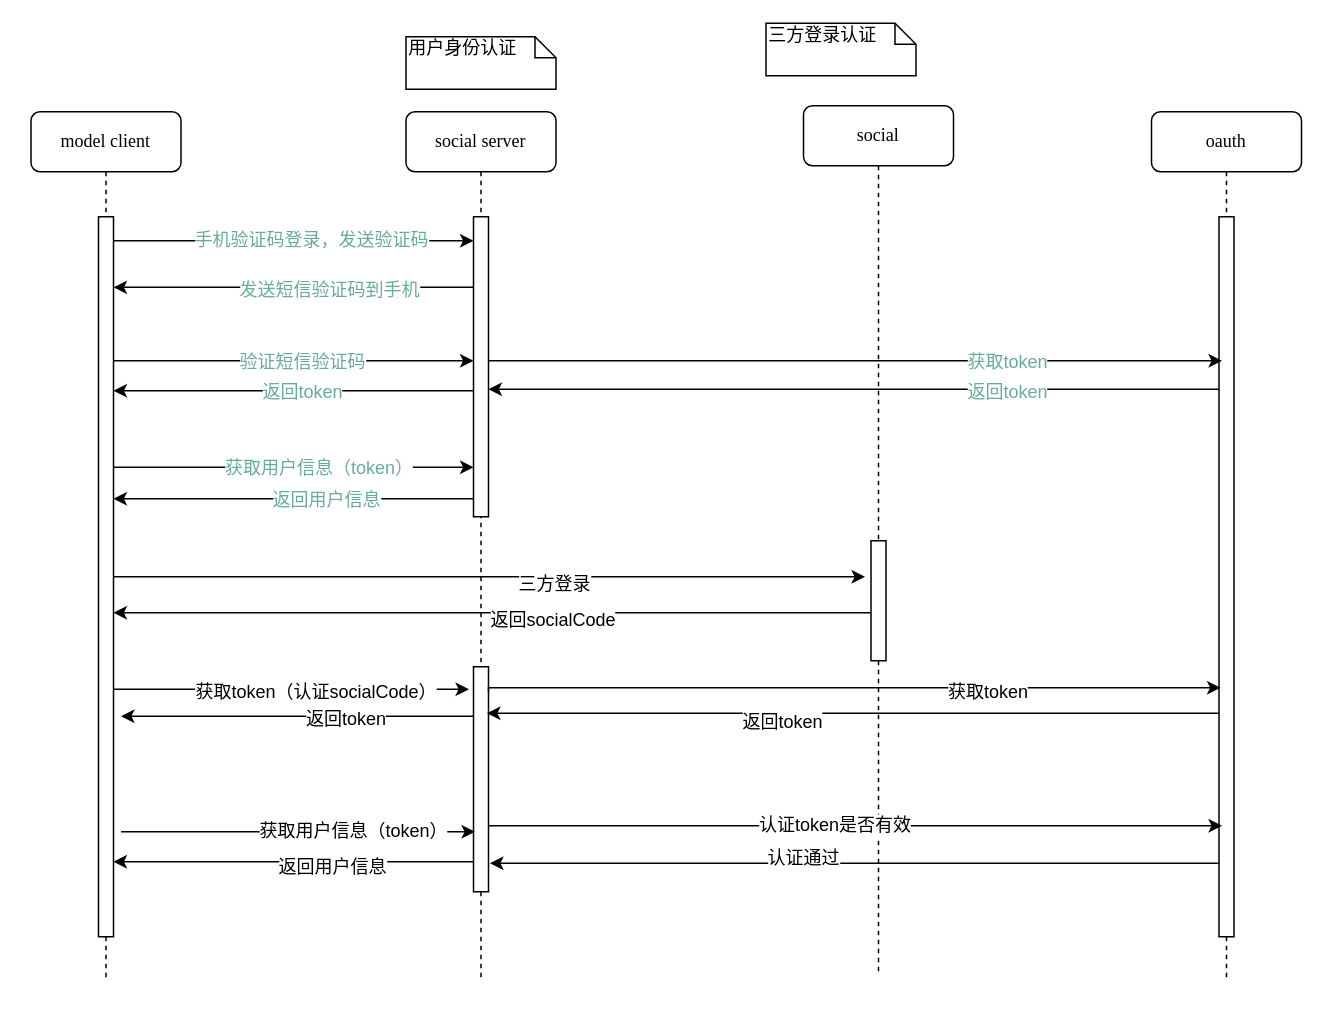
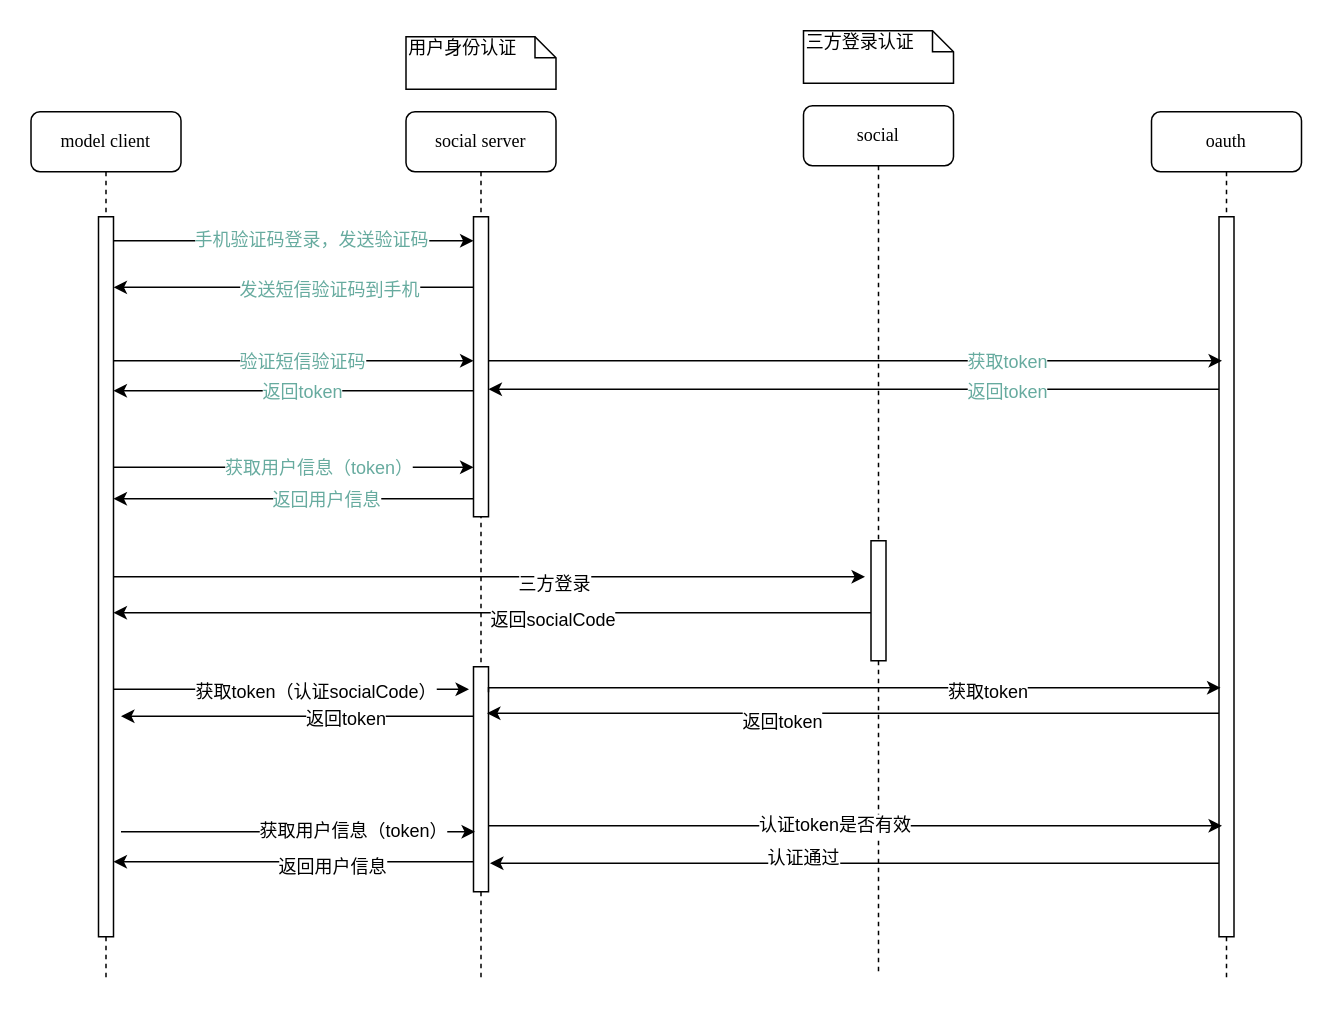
(841, 50) -> (878, 57)
